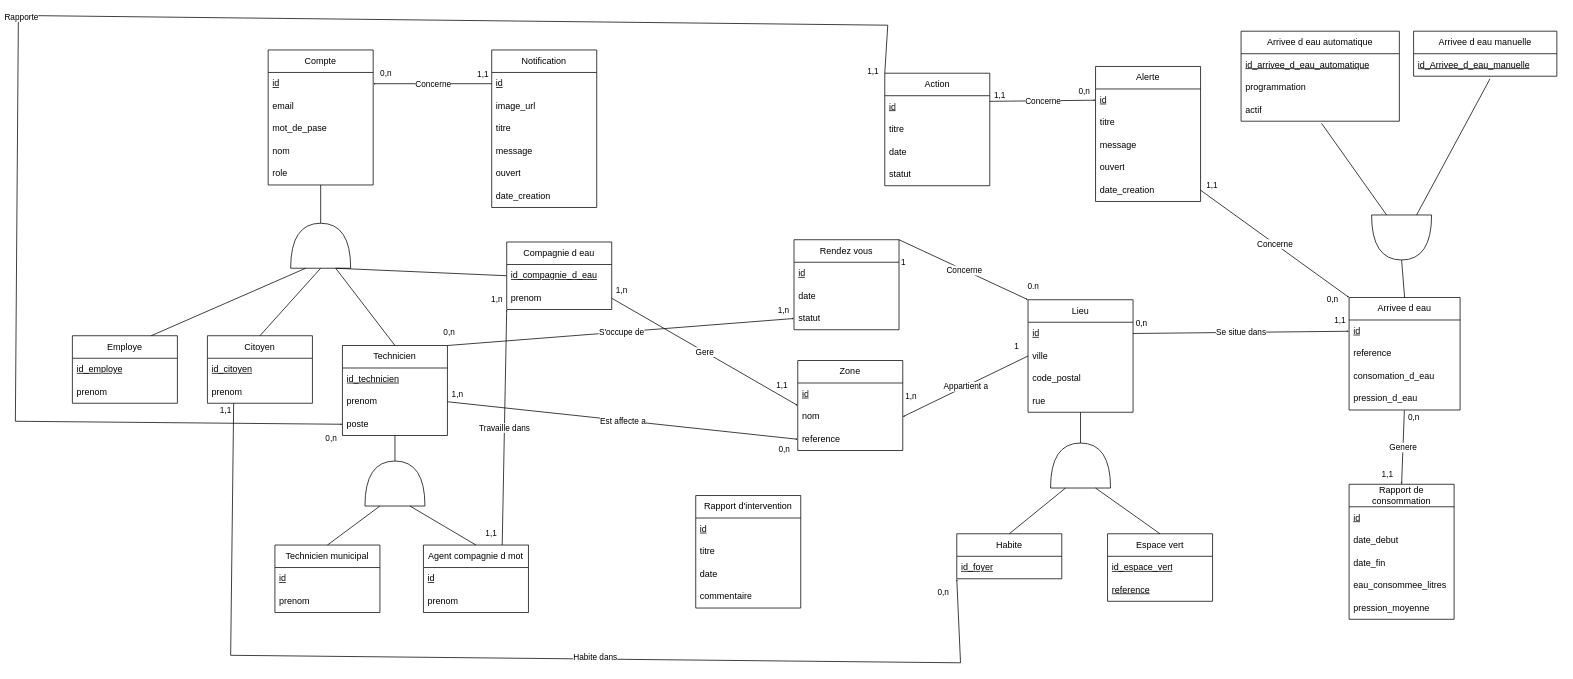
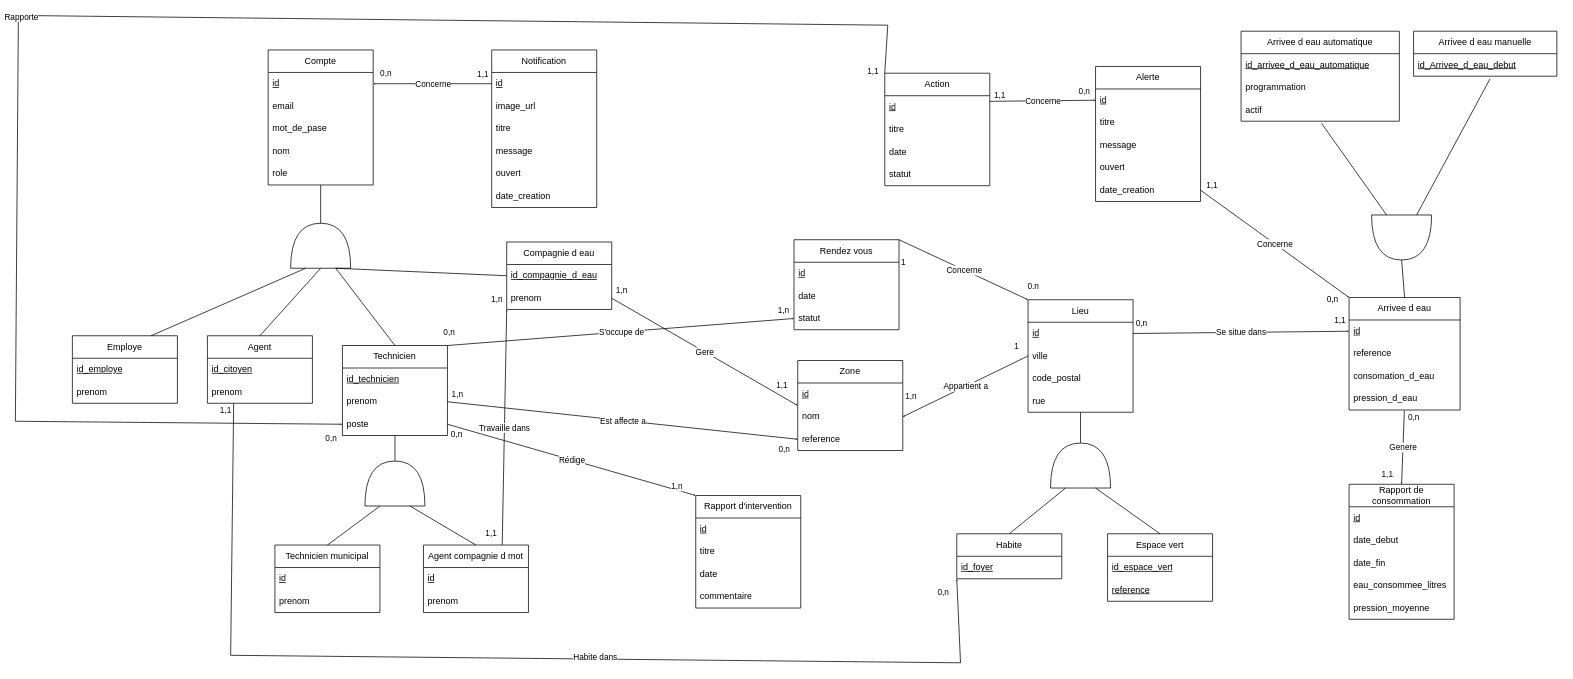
(1476, 65) -> (1471, 65)
(260, 347) -> (260, 347)
none -> (572, 460)
